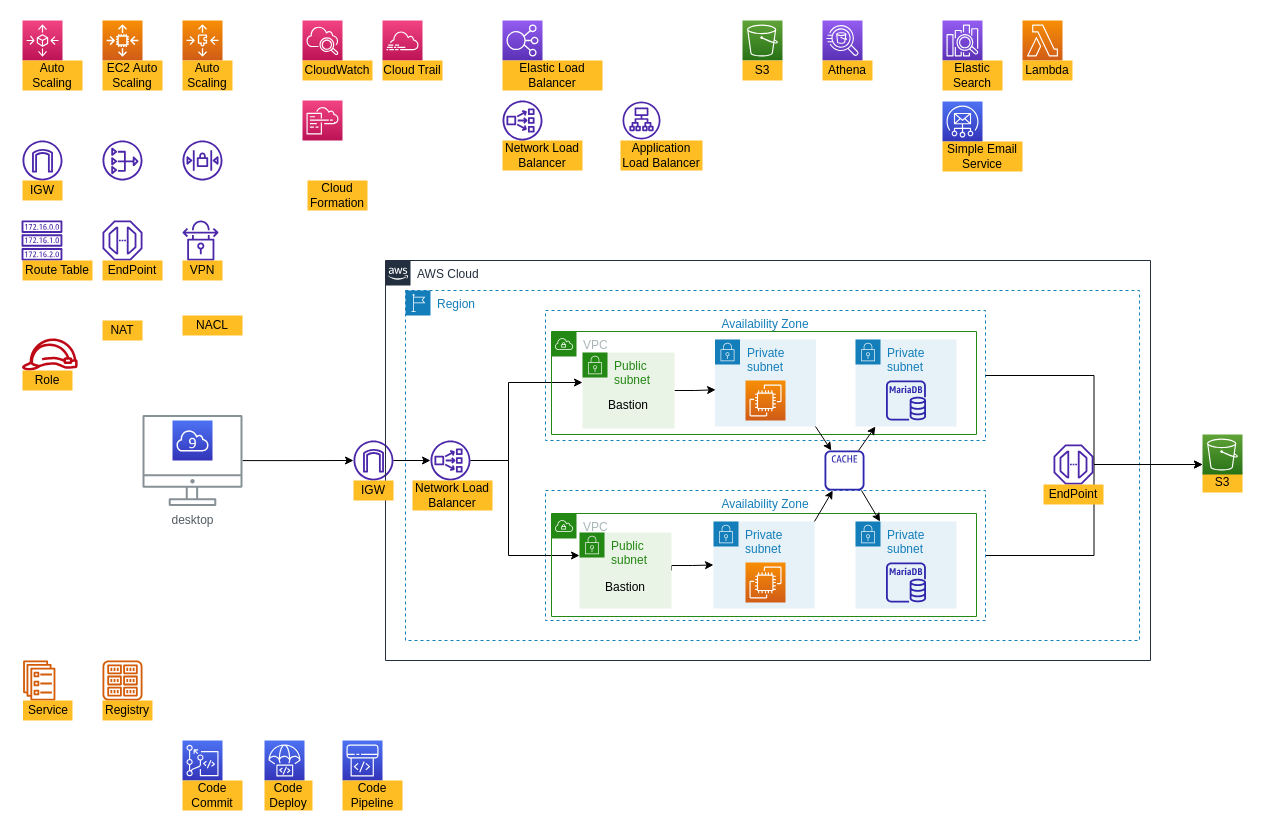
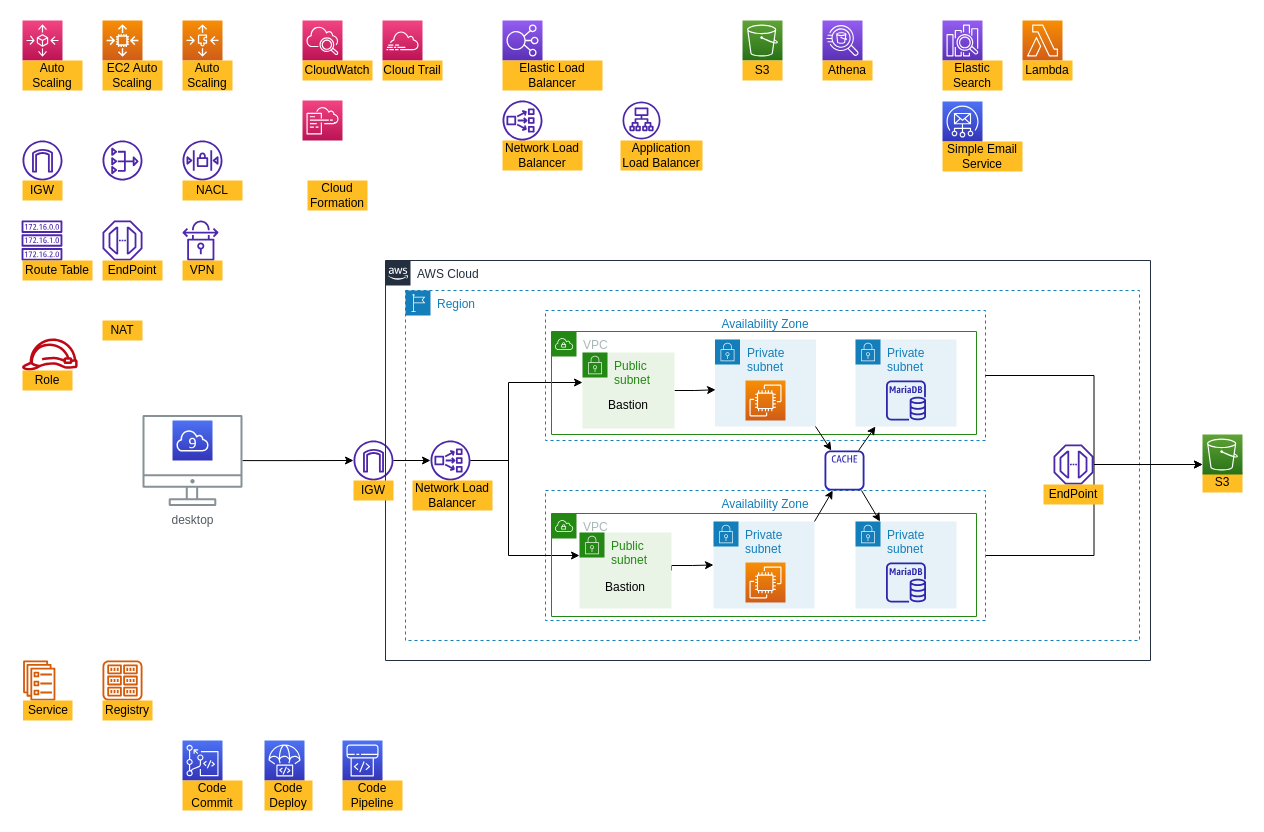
(213, 326) -> (213, 191)
